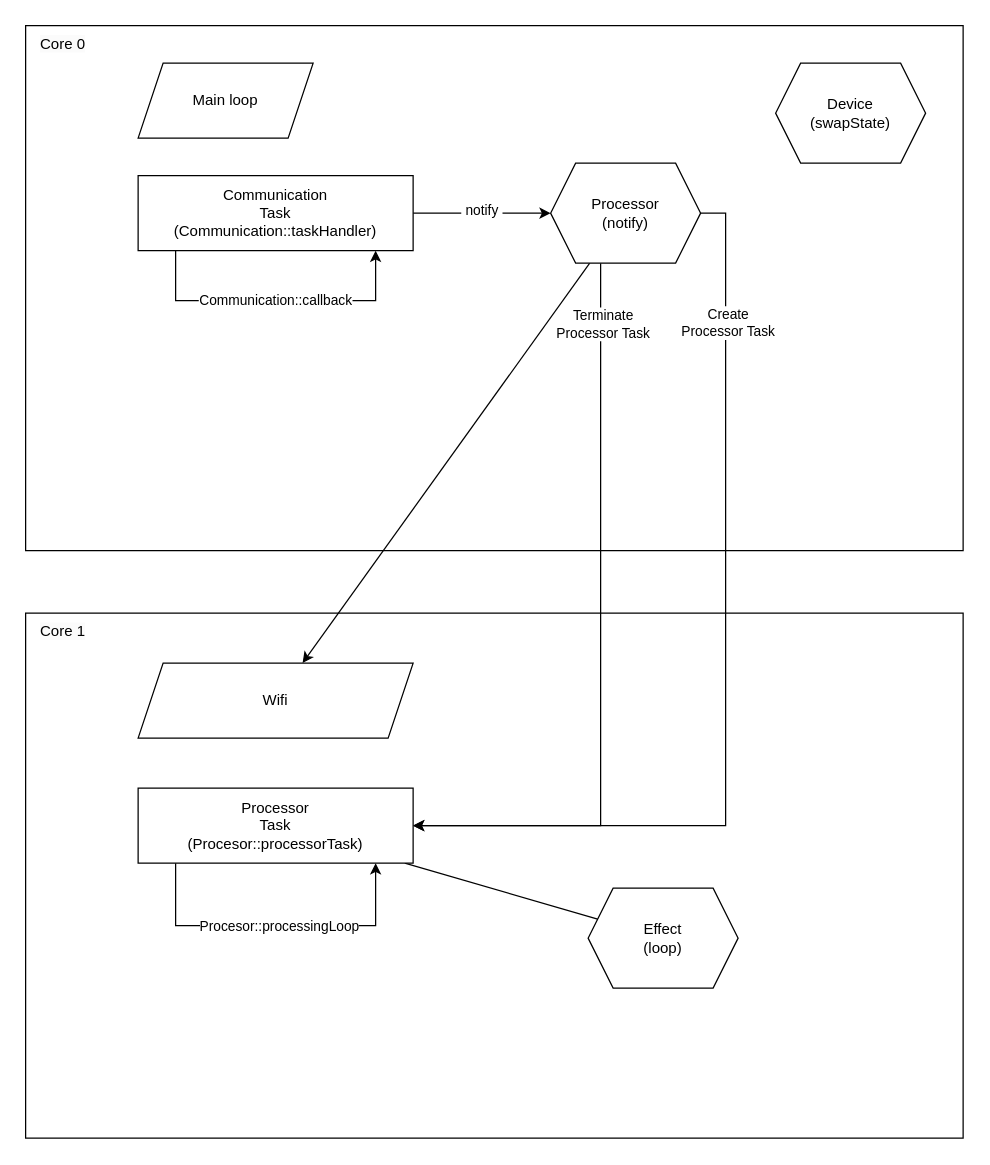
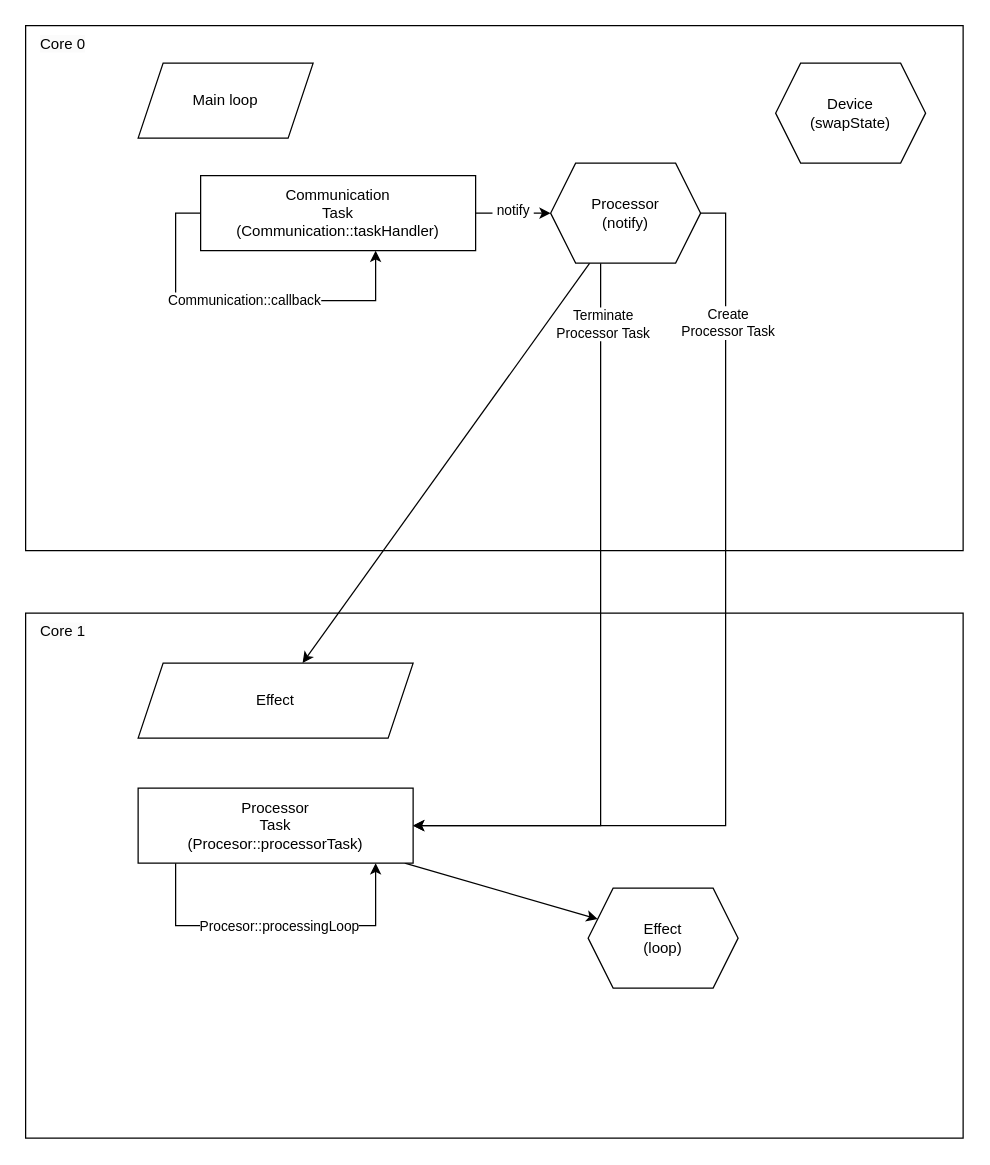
(276, 213) -> (338, 213)
(276, 701) -> (276, 701)
(591, 917) -> (588, 916)
